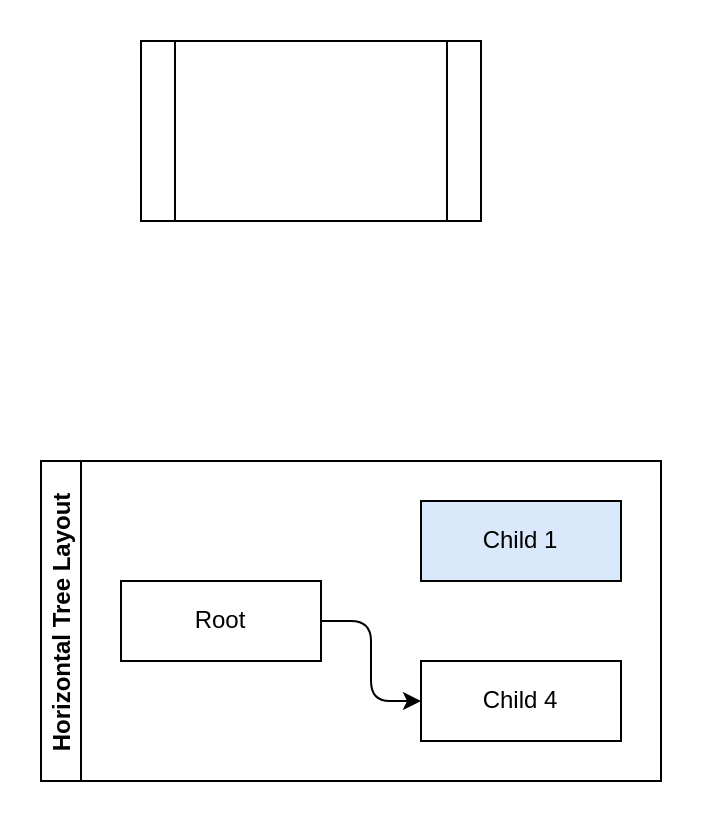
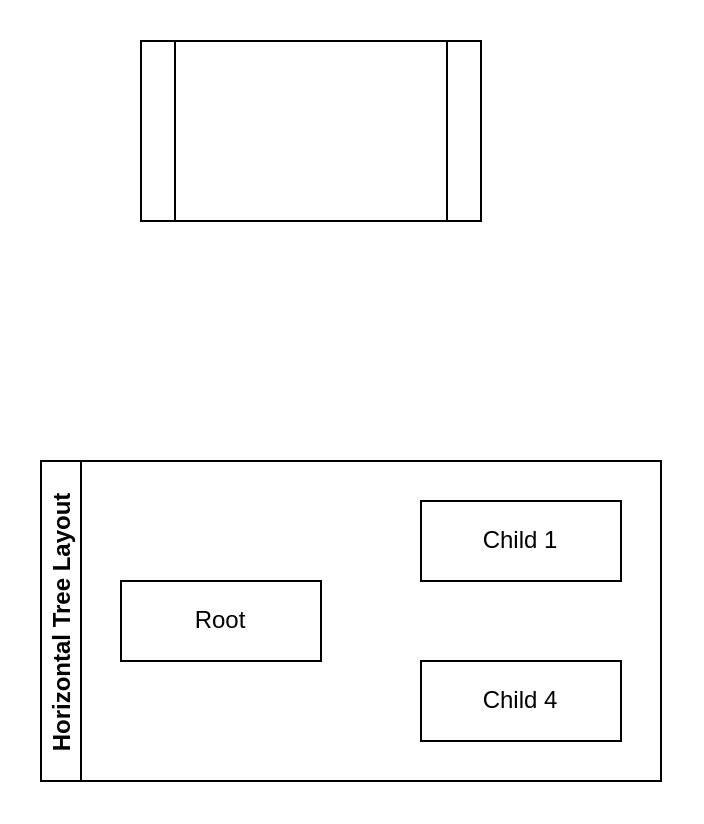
(521, 541) -> (521, 541)
(371, 654) -> none
